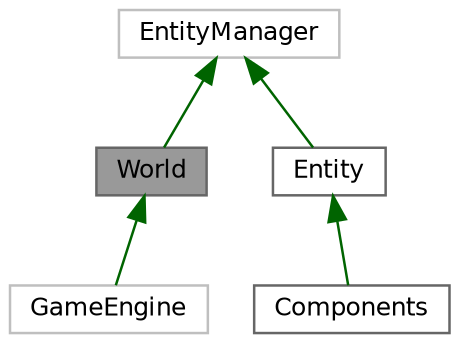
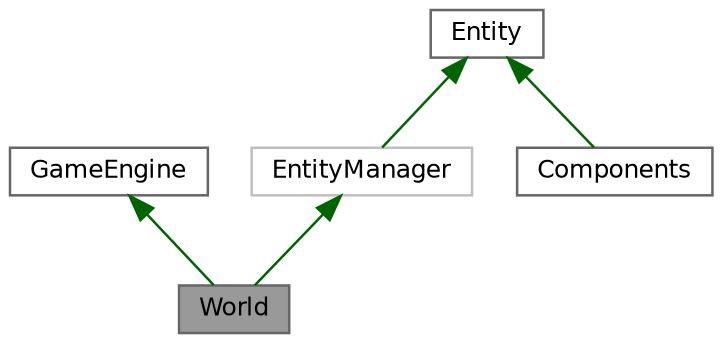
(287, 113) -> (415, 112)
(126, 253) -> (181, 250)
(109, 309) -> (109, 172)
